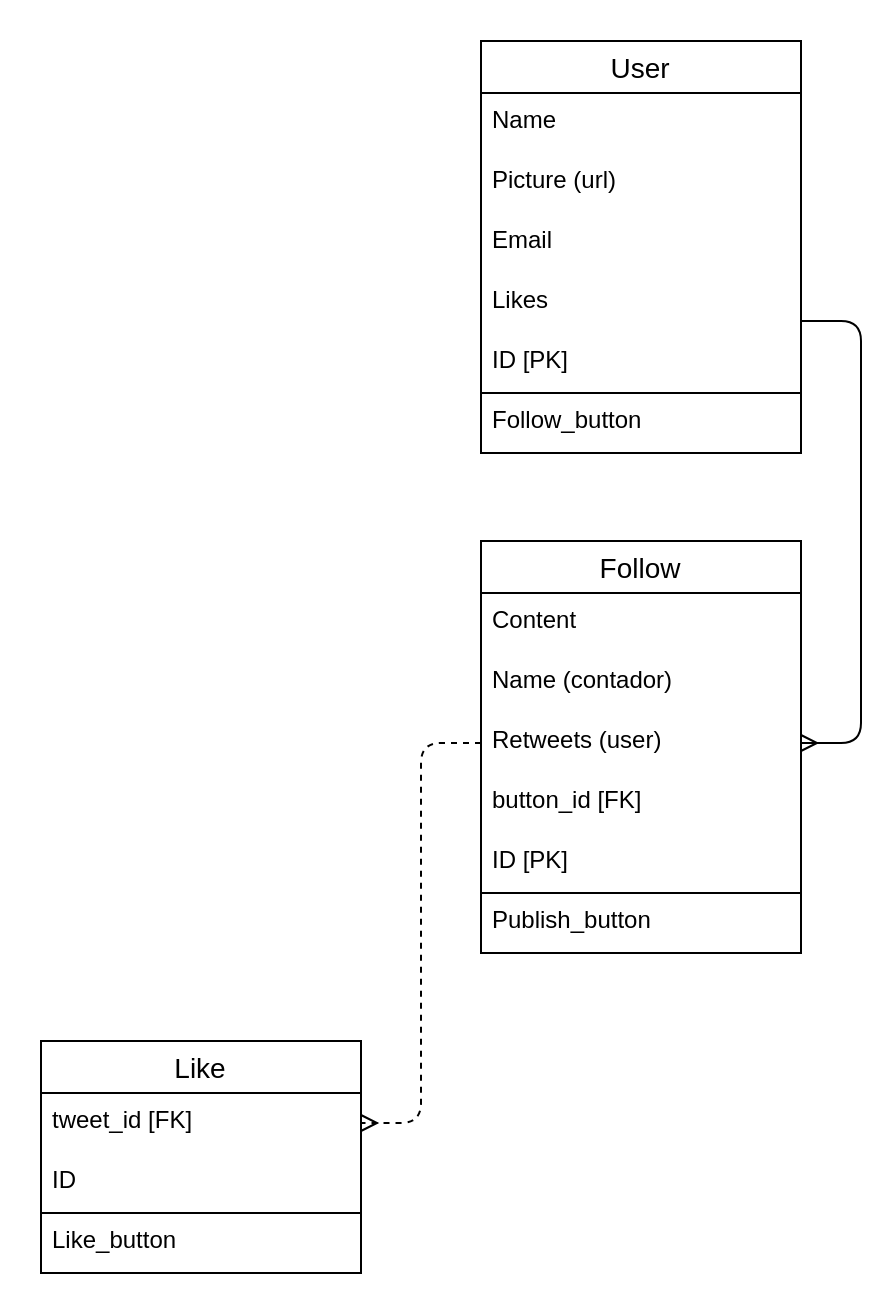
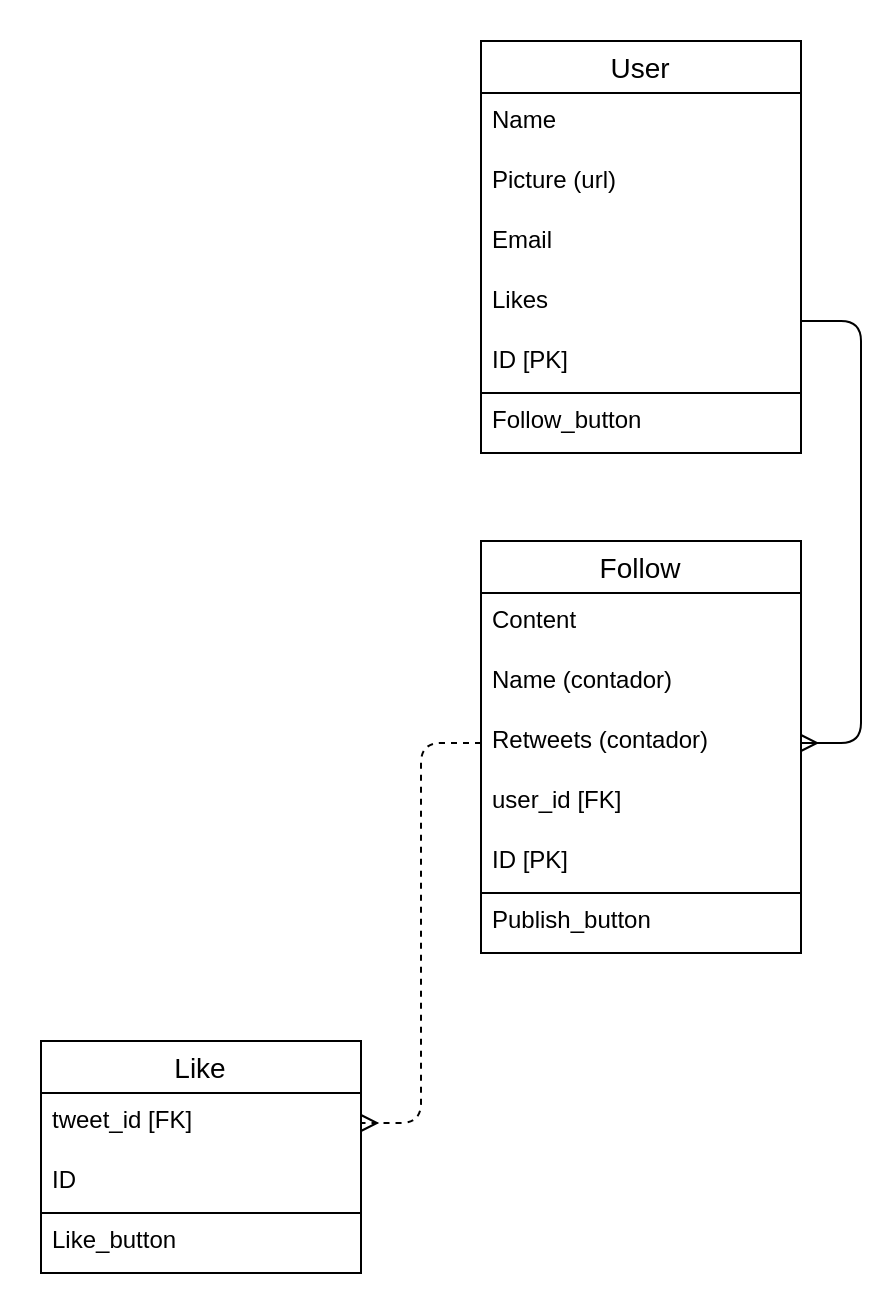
(590, 740) -> (617, 740)
(580, 800) -> (566, 800)
